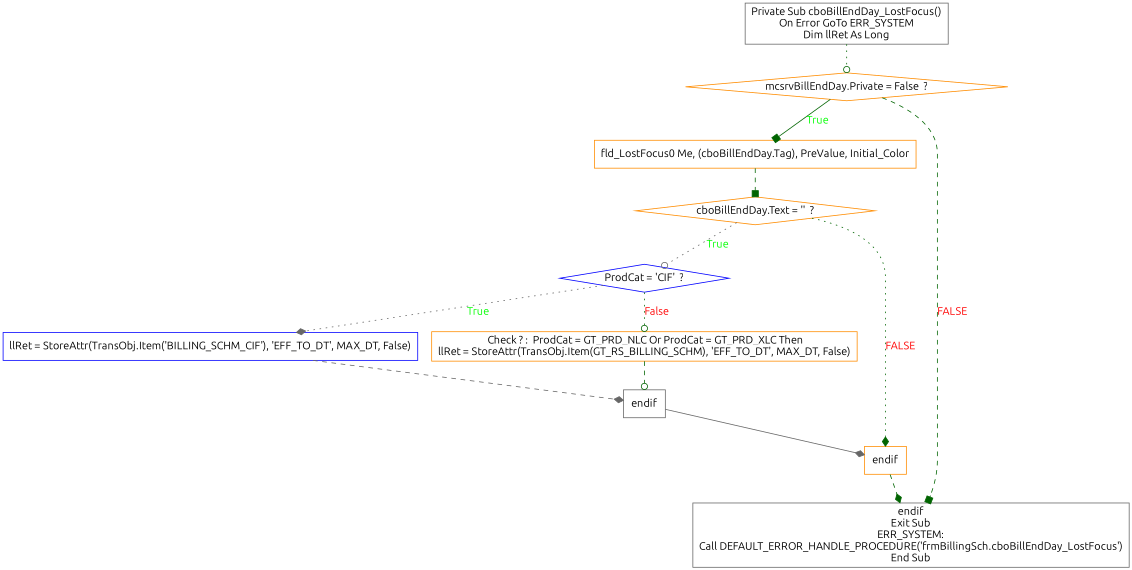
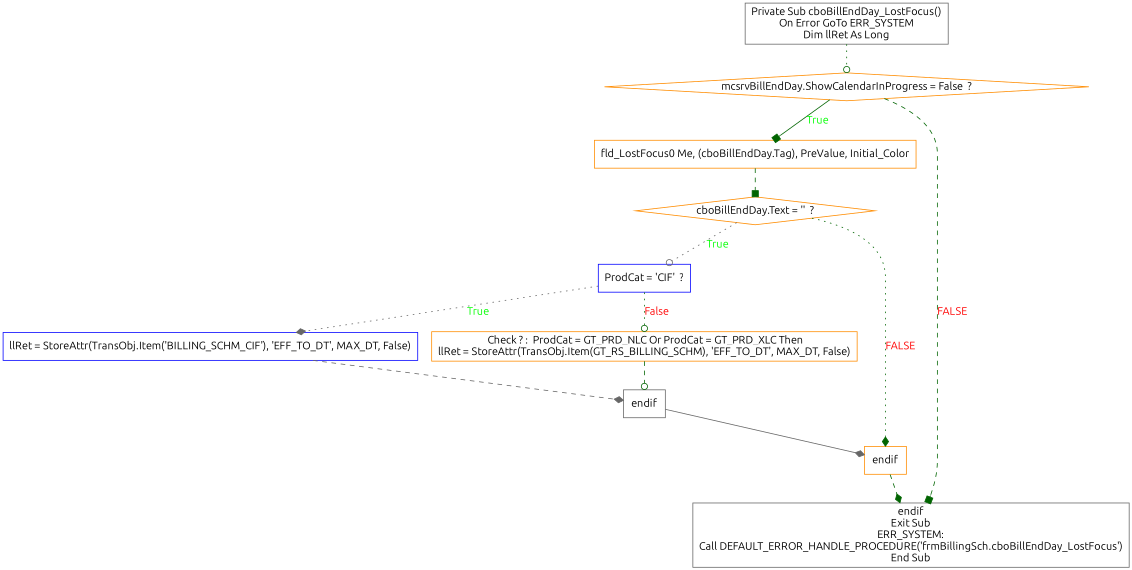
(847, 87) -> (847, 87)
(644, 278) -> (644, 278)
